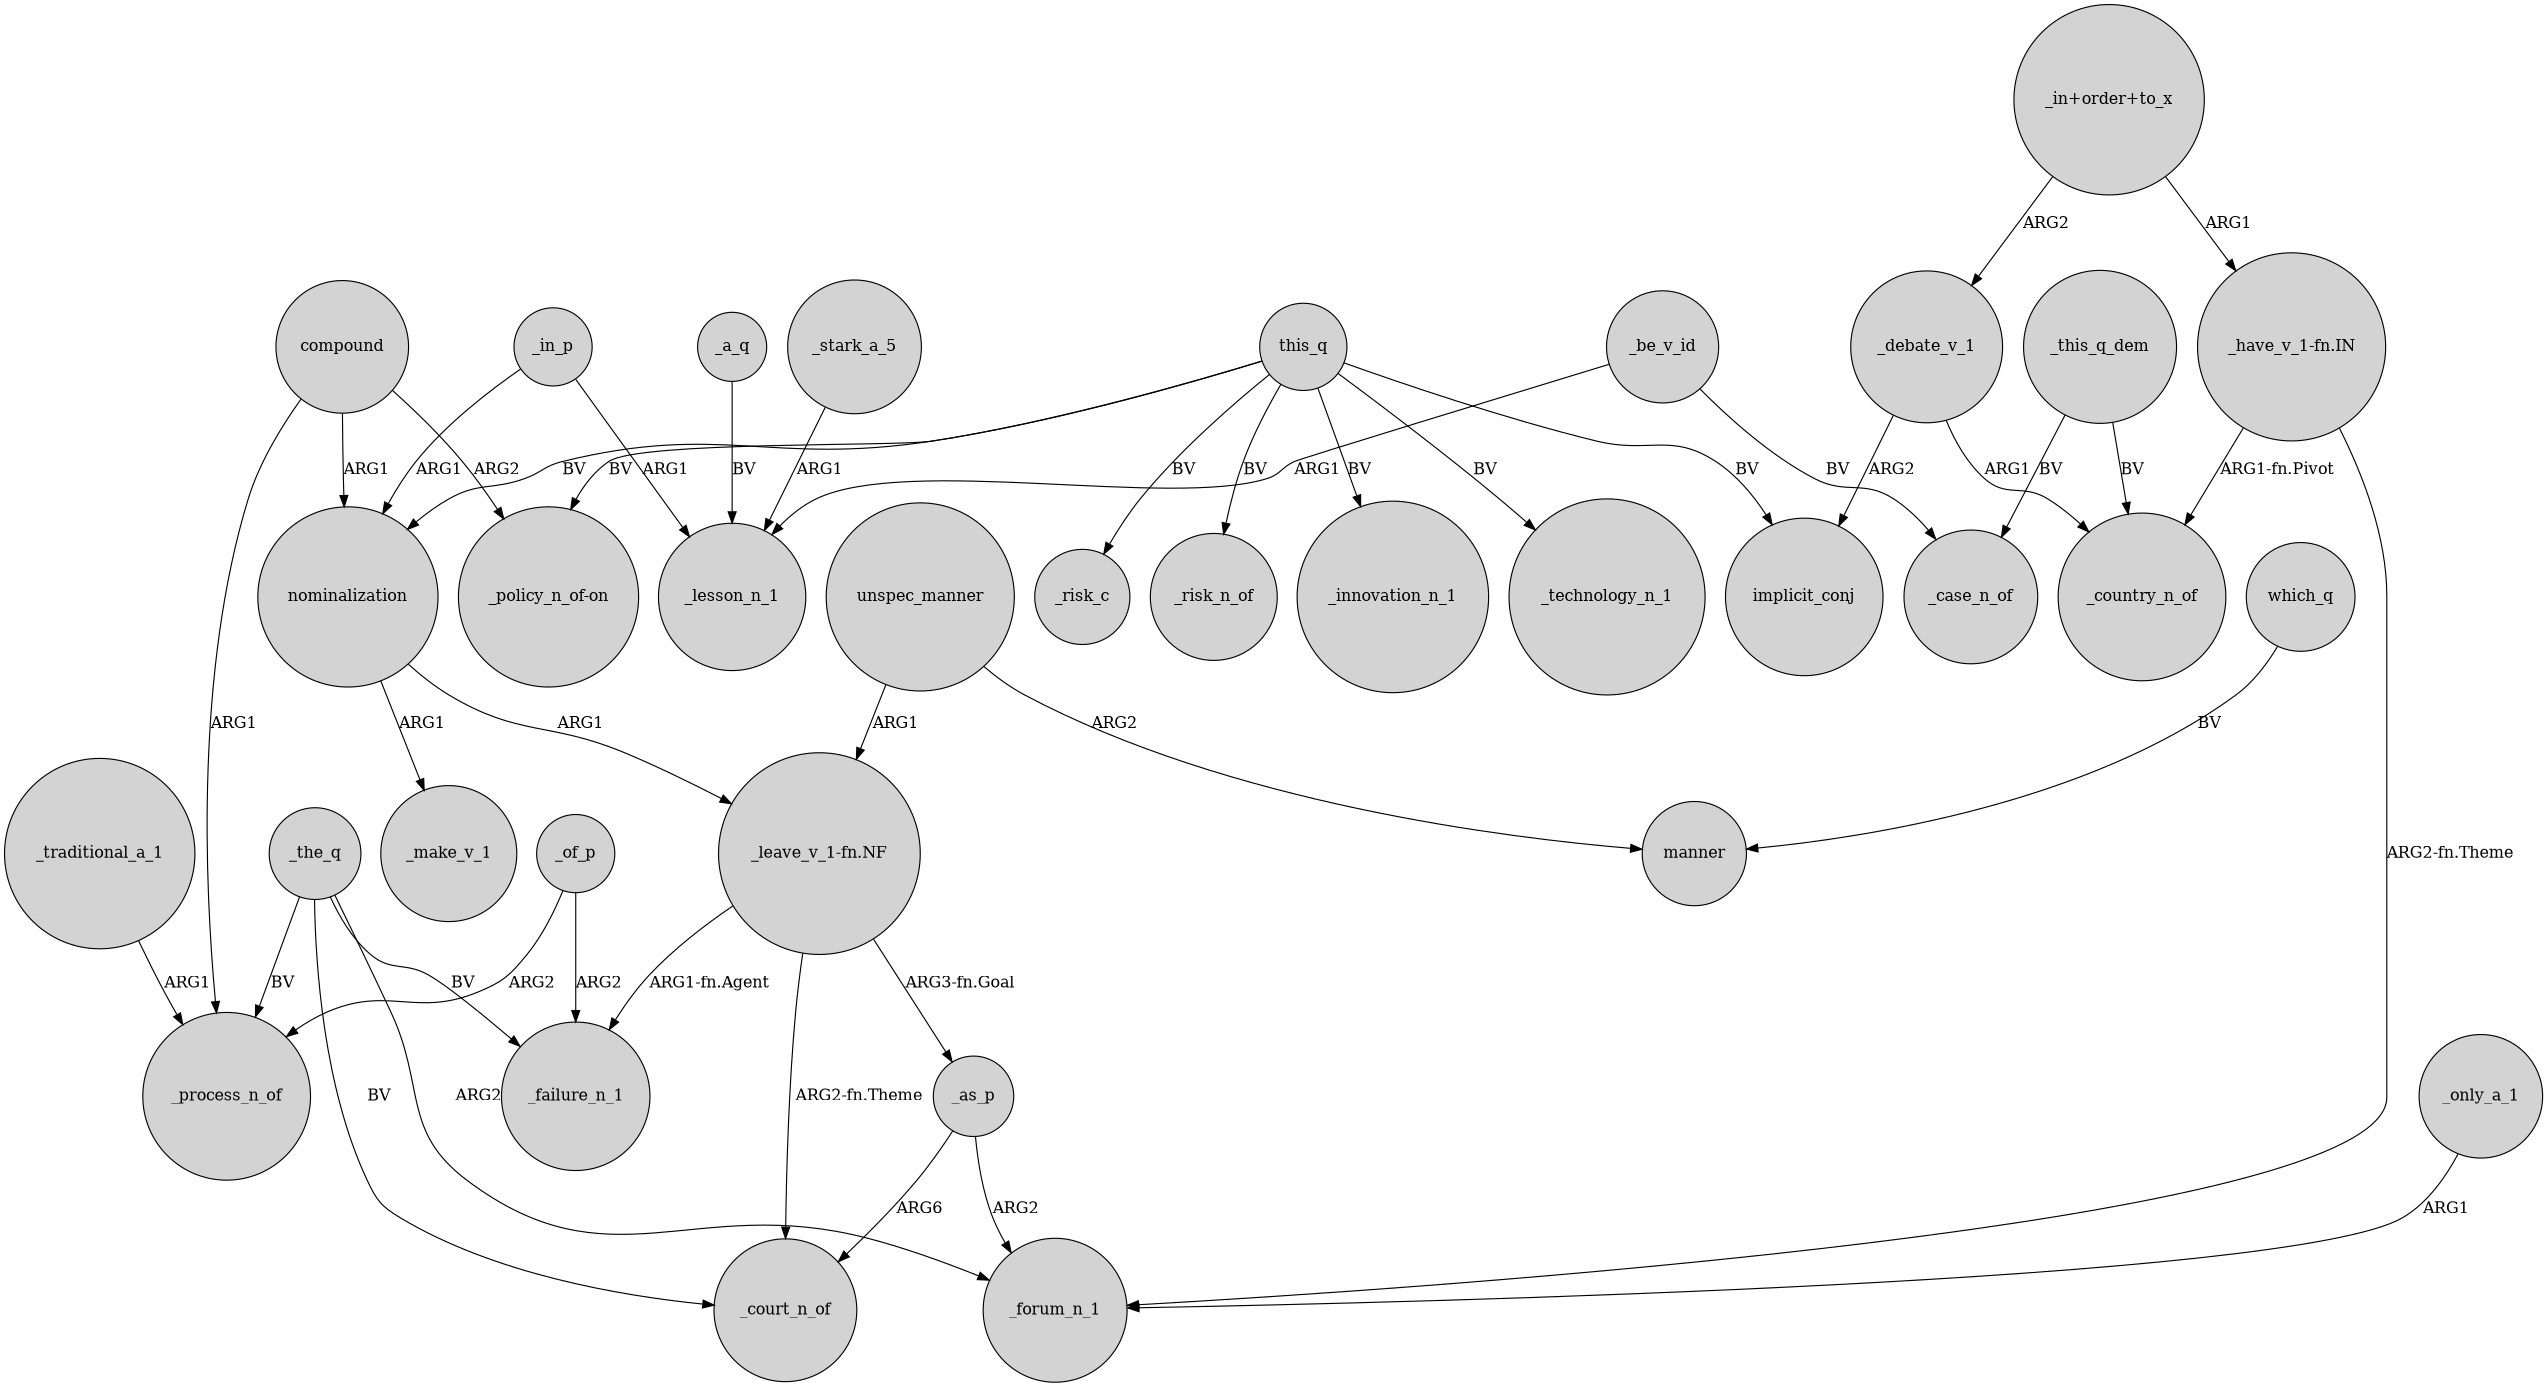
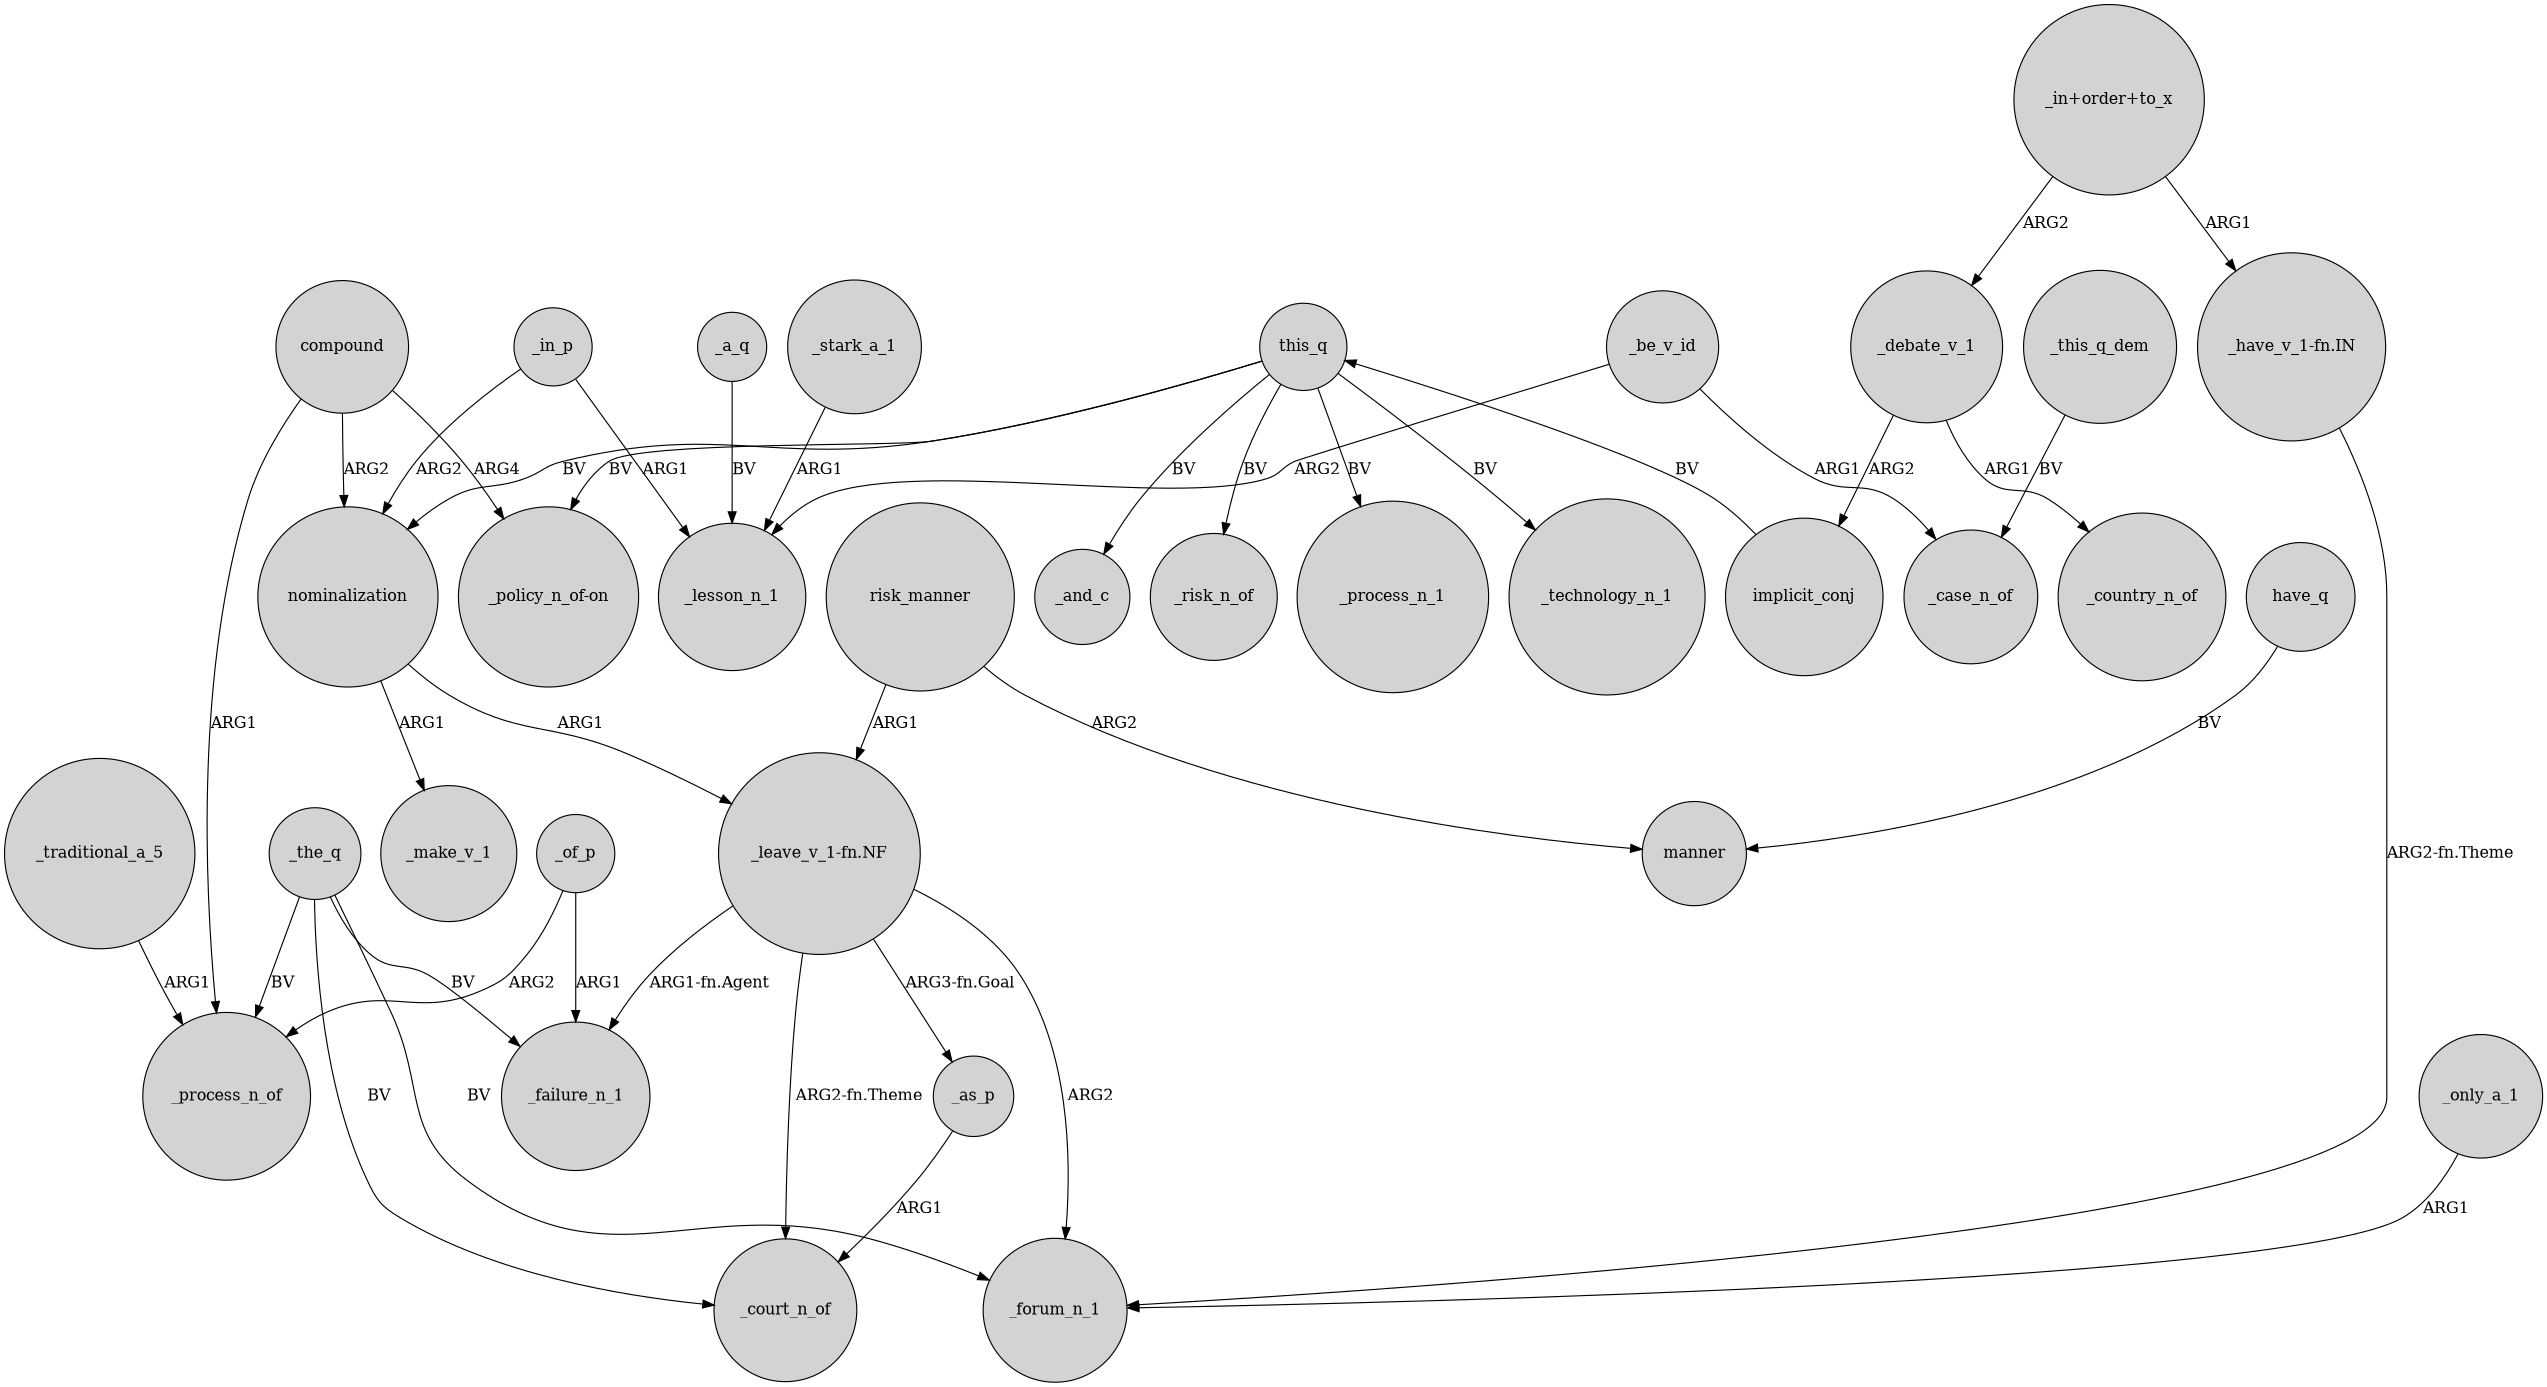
(855, 347) -> (855, 347)
(1564, 433) -> (1564, 433)
(2119, 463) -> none
(367, 470) -> (367, 470)
(439, 470) -> (439, 470)
(497, 470) -> (497, 470)
(1318, 470) -> (1318, 470)
(1838, 470) -> (1838, 470)
(2217, 472) -> none
(920, 597) -> (920, 597)
(1082, 597) -> (1082, 597)
(1393, 597) -> (1393, 597)
(2301, 597) -> (2301, 597)
(100, 854) -> (100, 854)
(599, 983) -> (599, 983)
(479, 1096) -> (479, 1096)
(985, 1192) -> (1046, 1030)
(920, 1209) -> (920, 1209)
